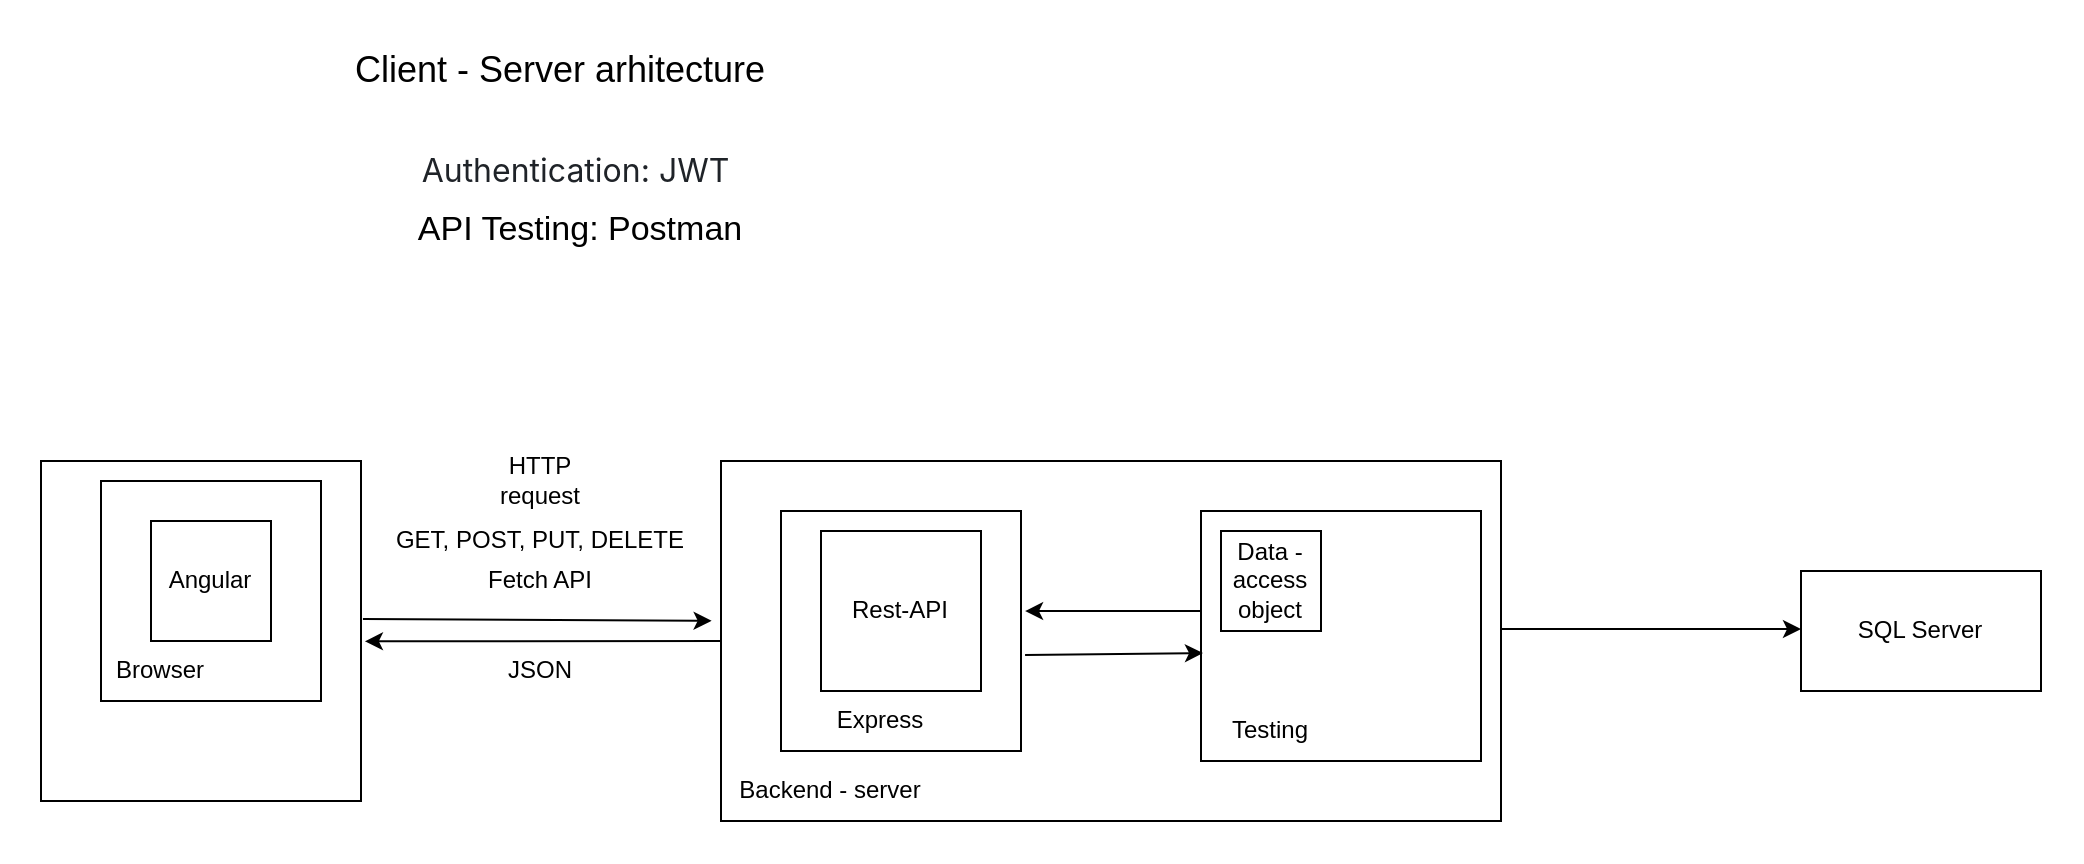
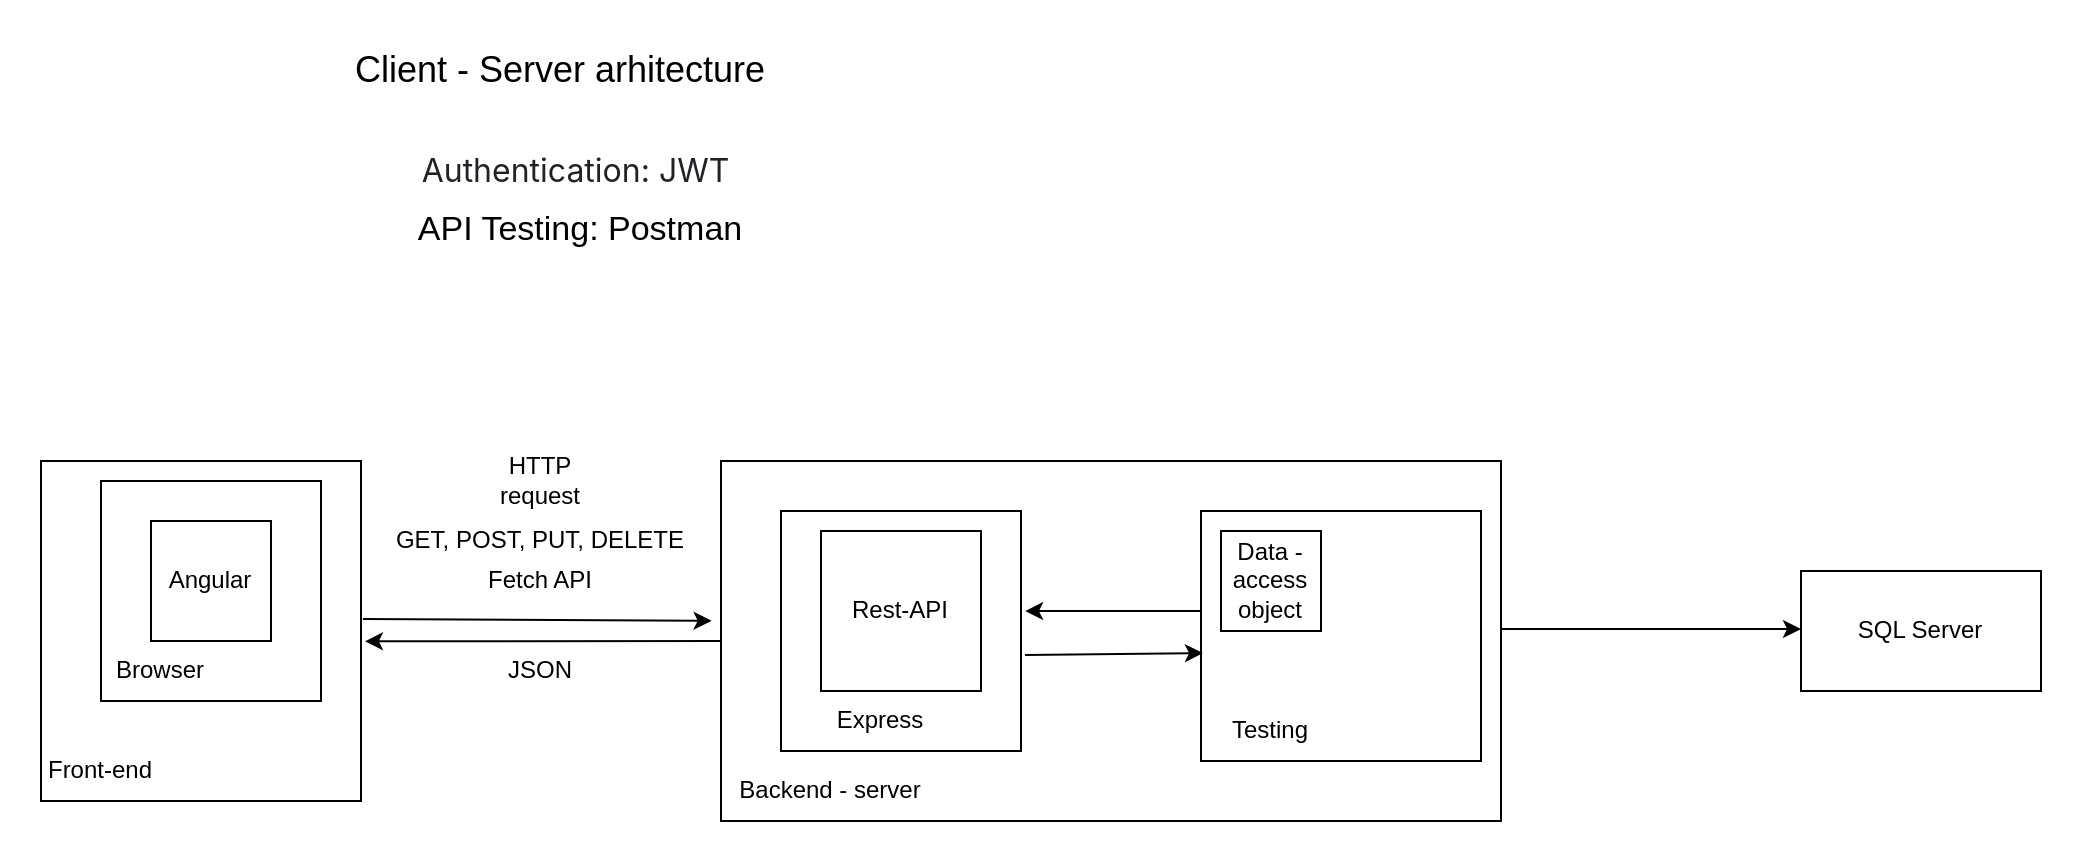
none -> (101, 771)
